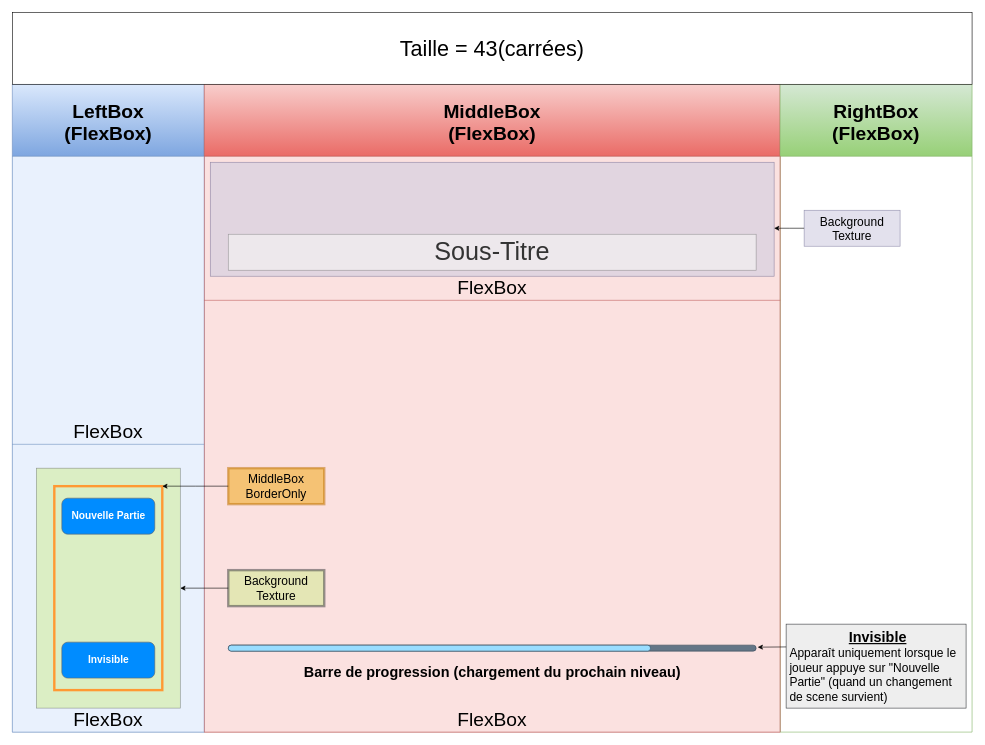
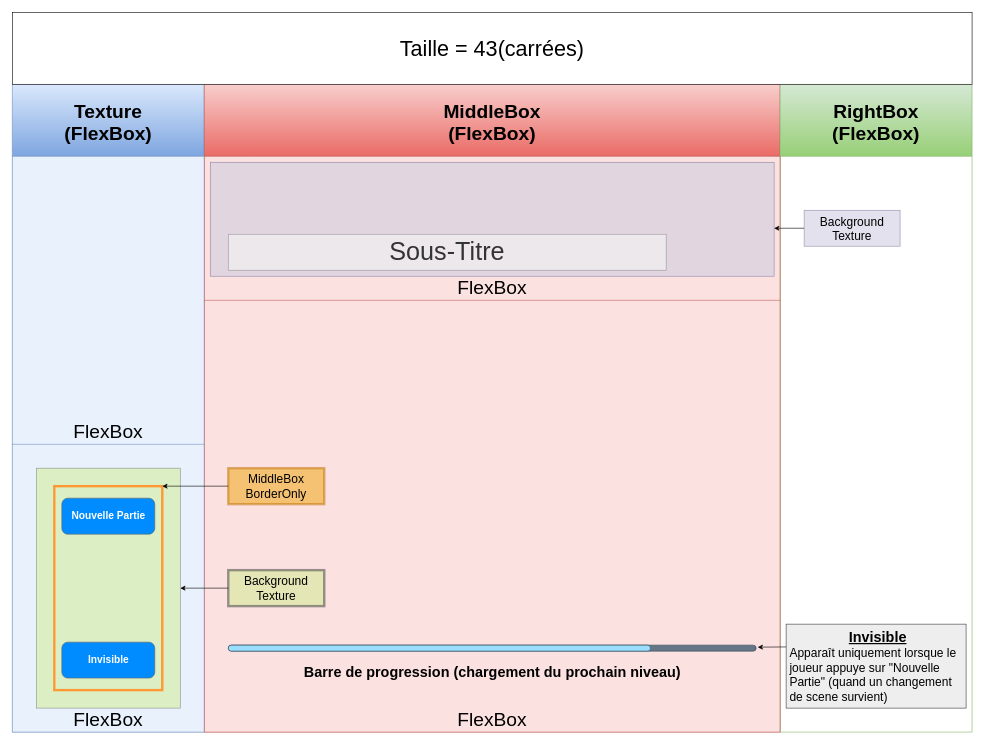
(108, 111) -> (108, 111)
(492, 252) -> (447, 252)
